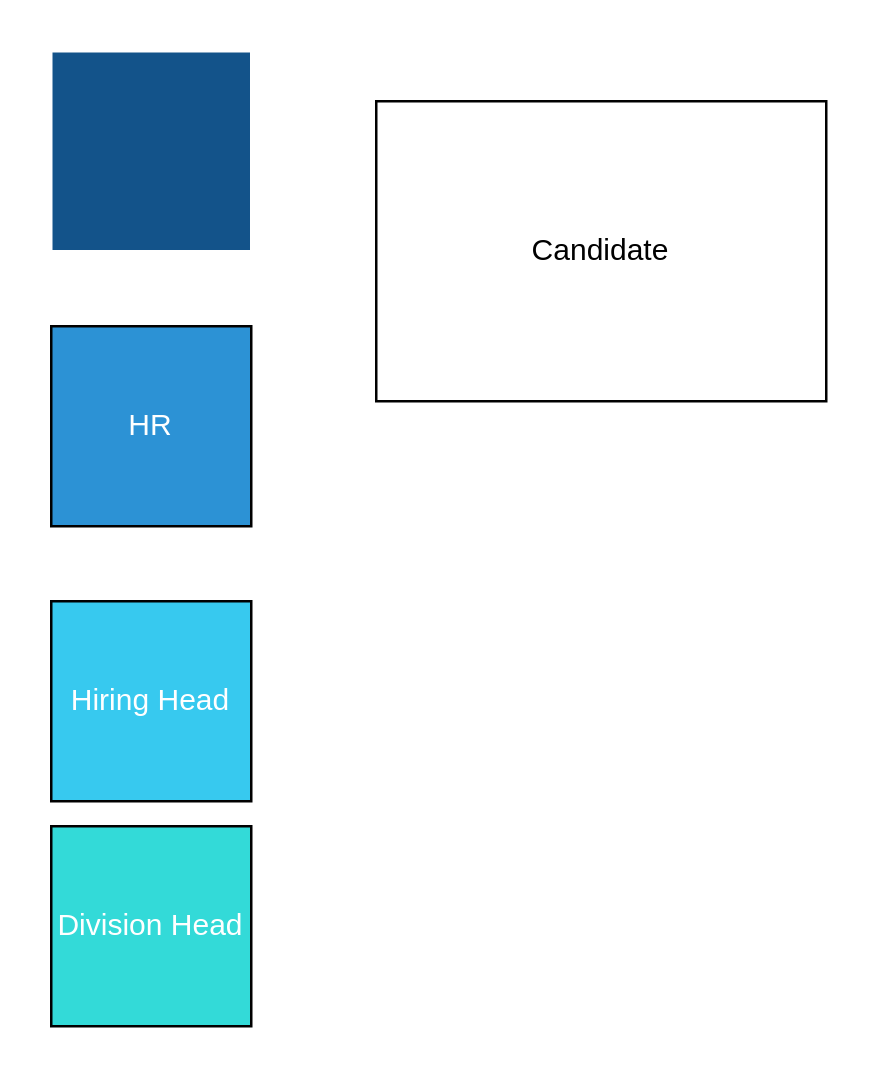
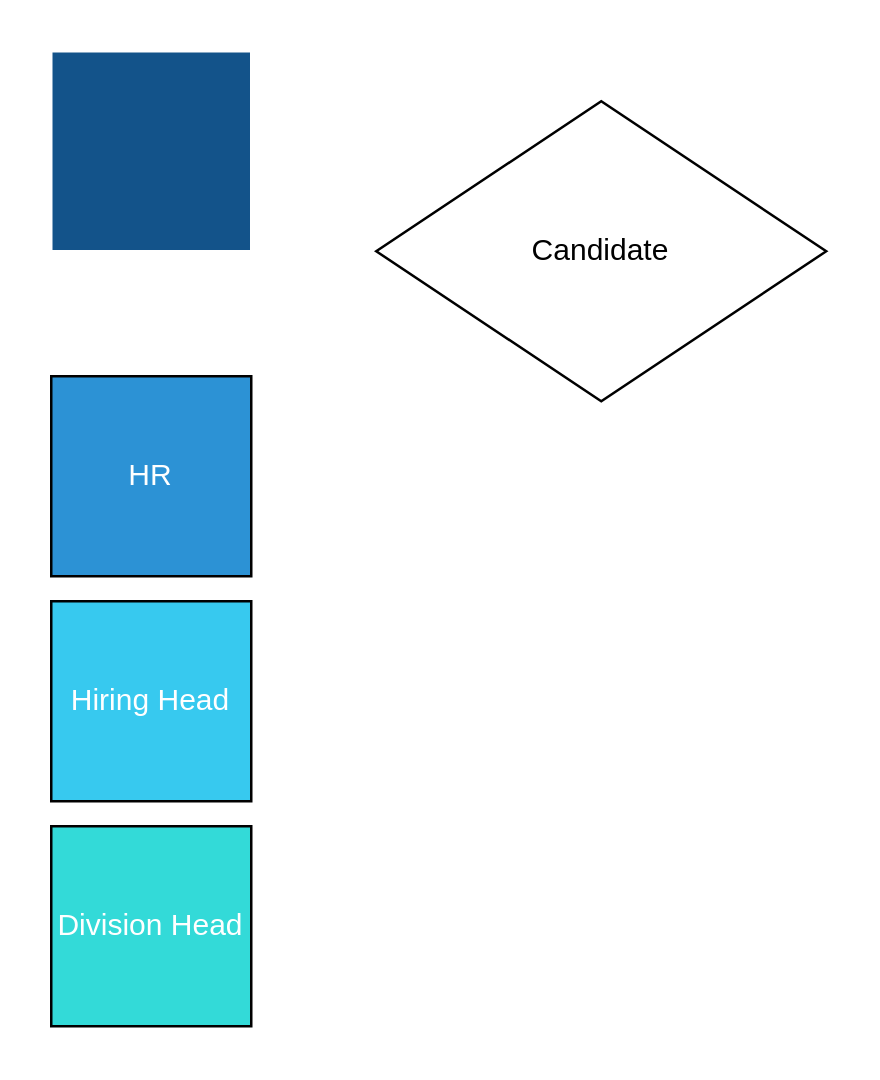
(601, 251) -> (601, 251)
(151, 426) -> (151, 476)
